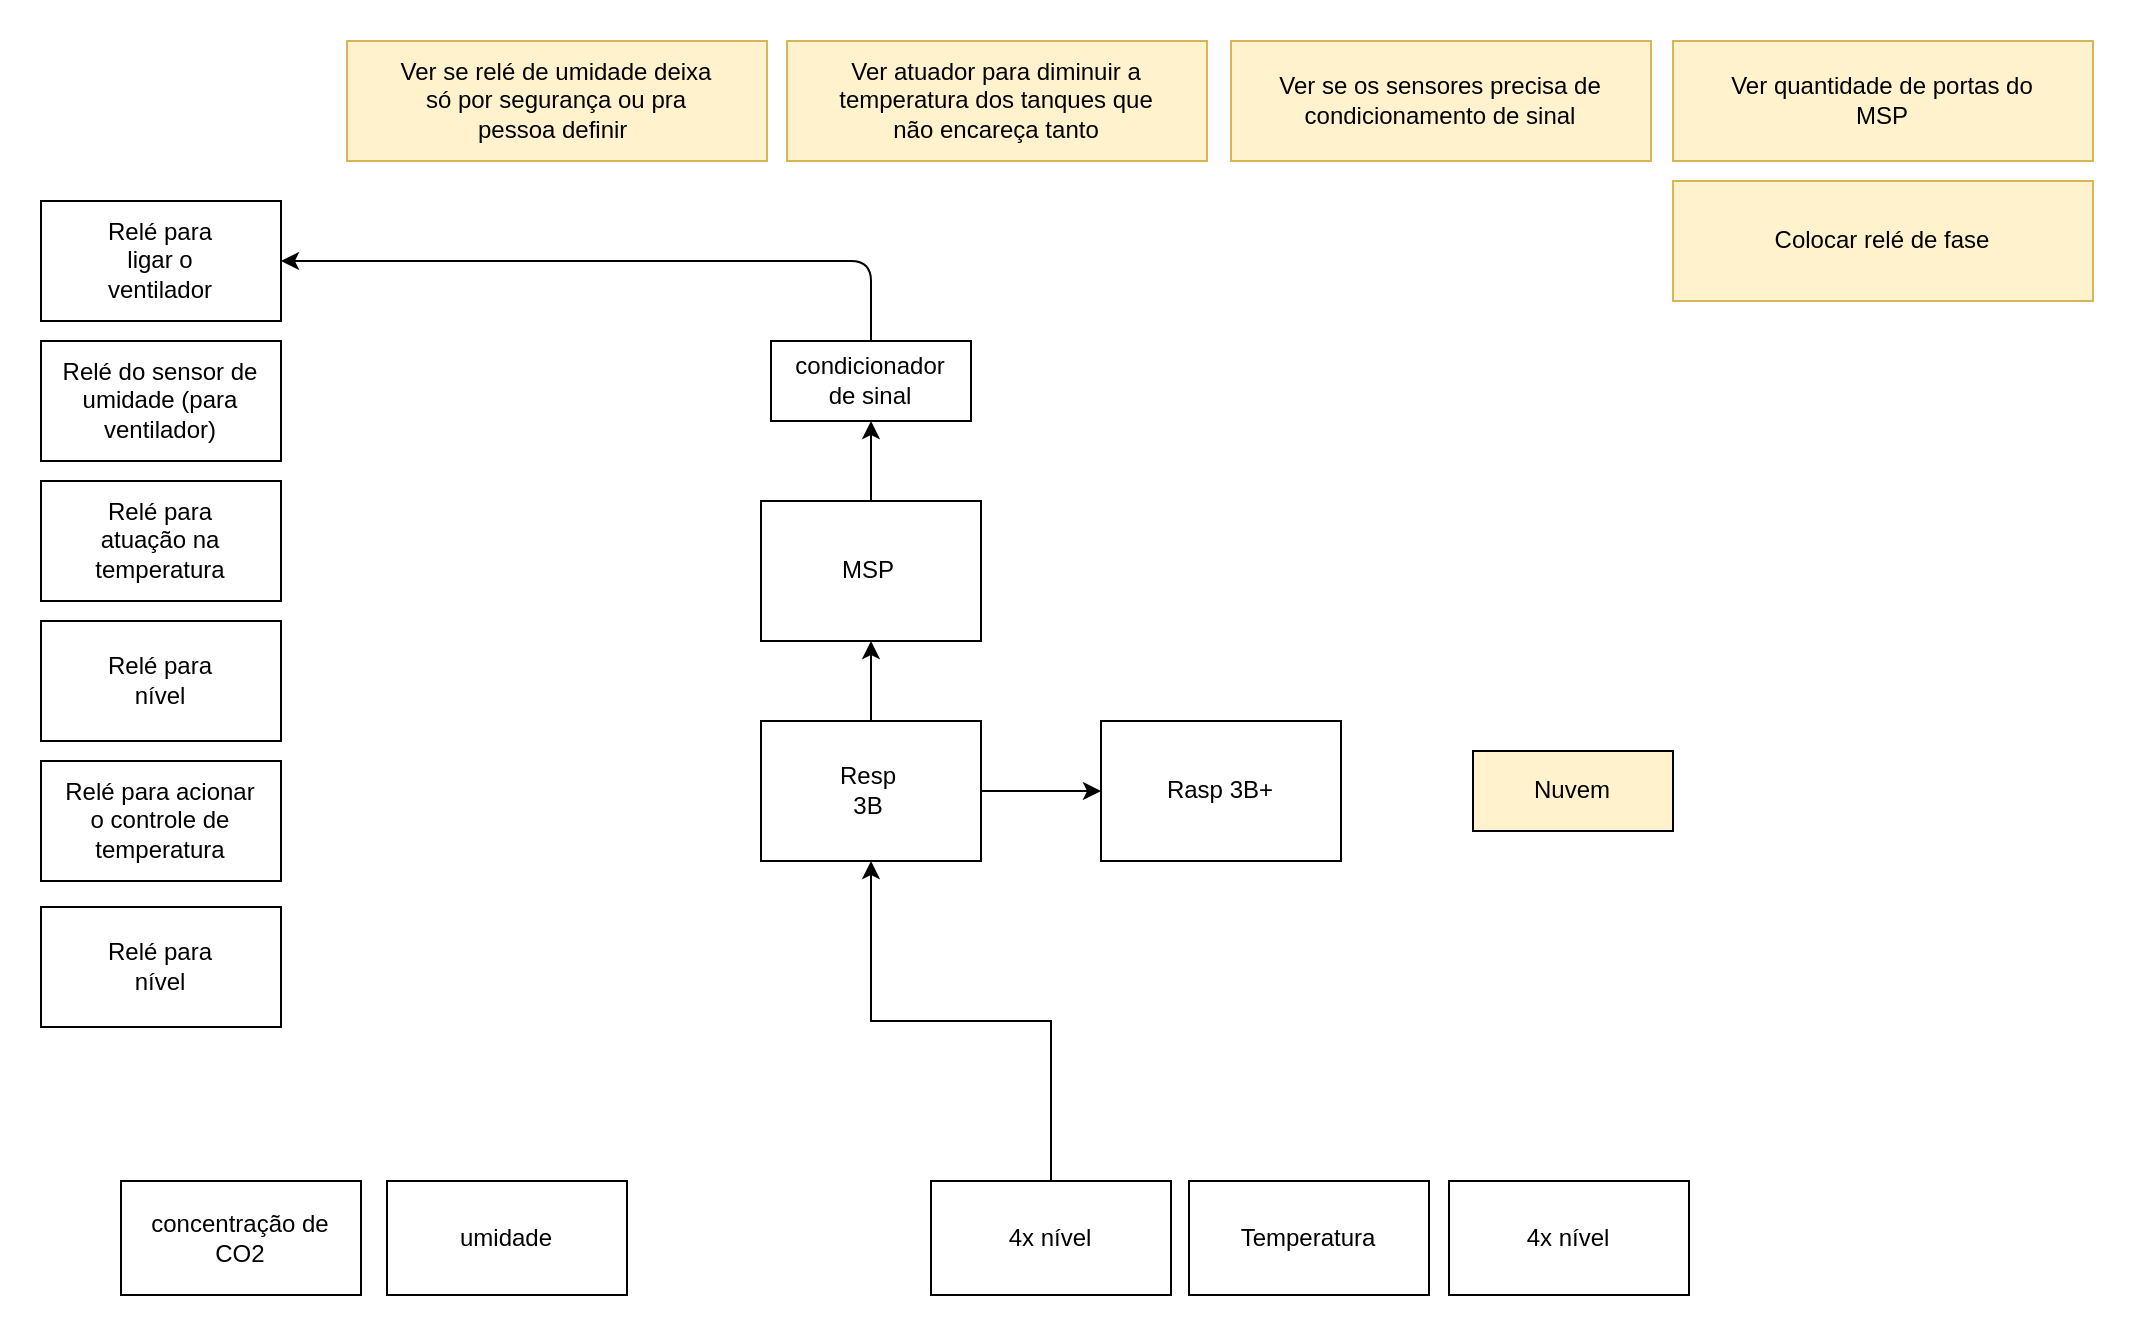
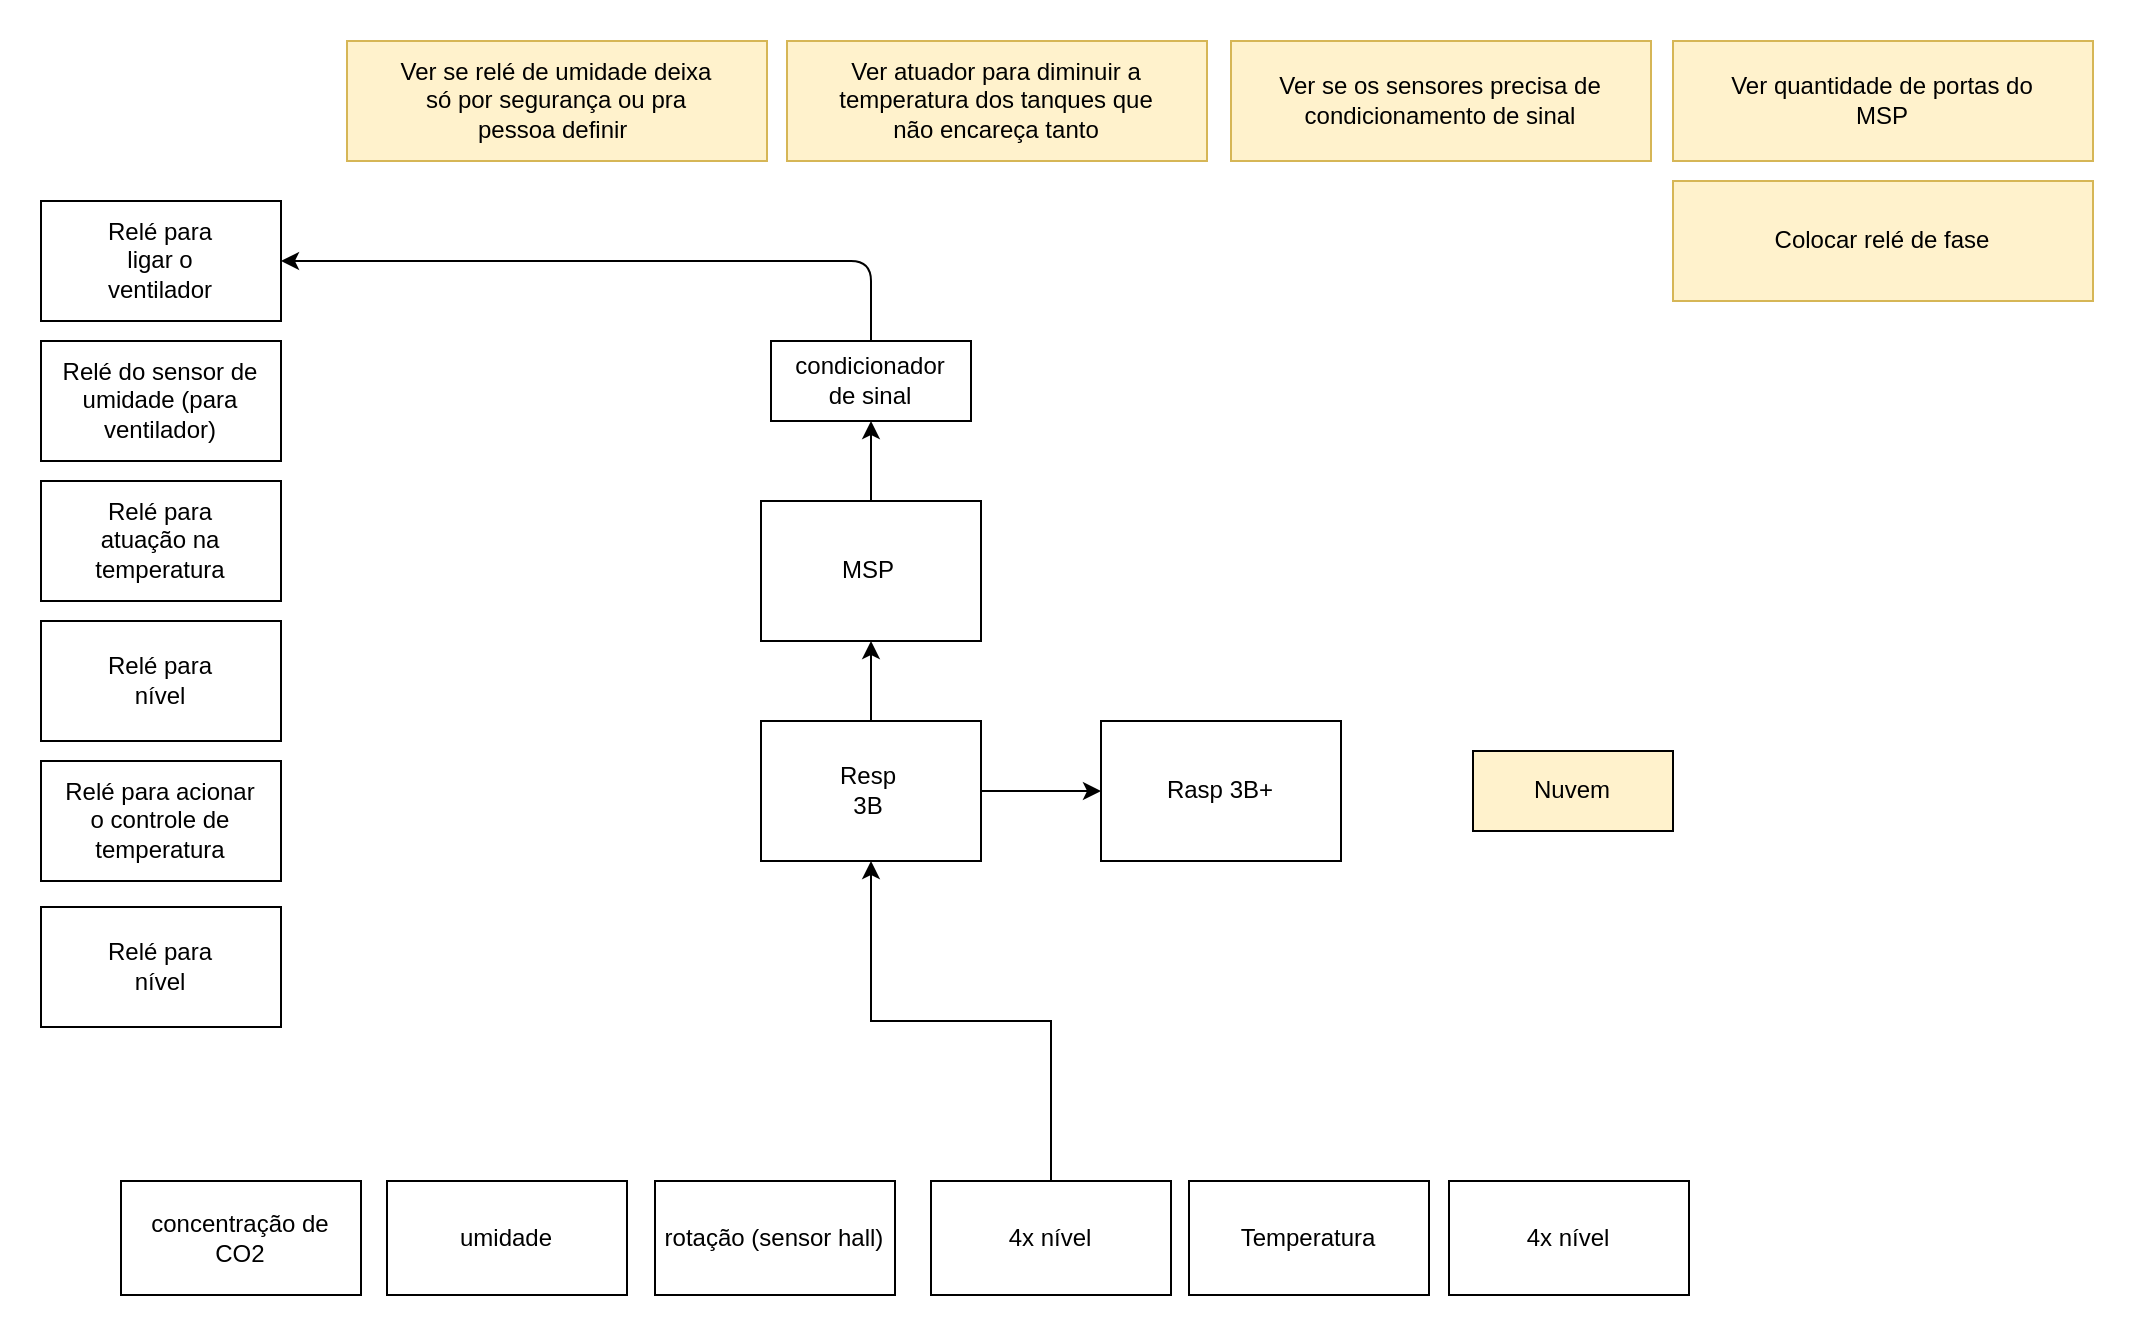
none -> (775, 1238)
